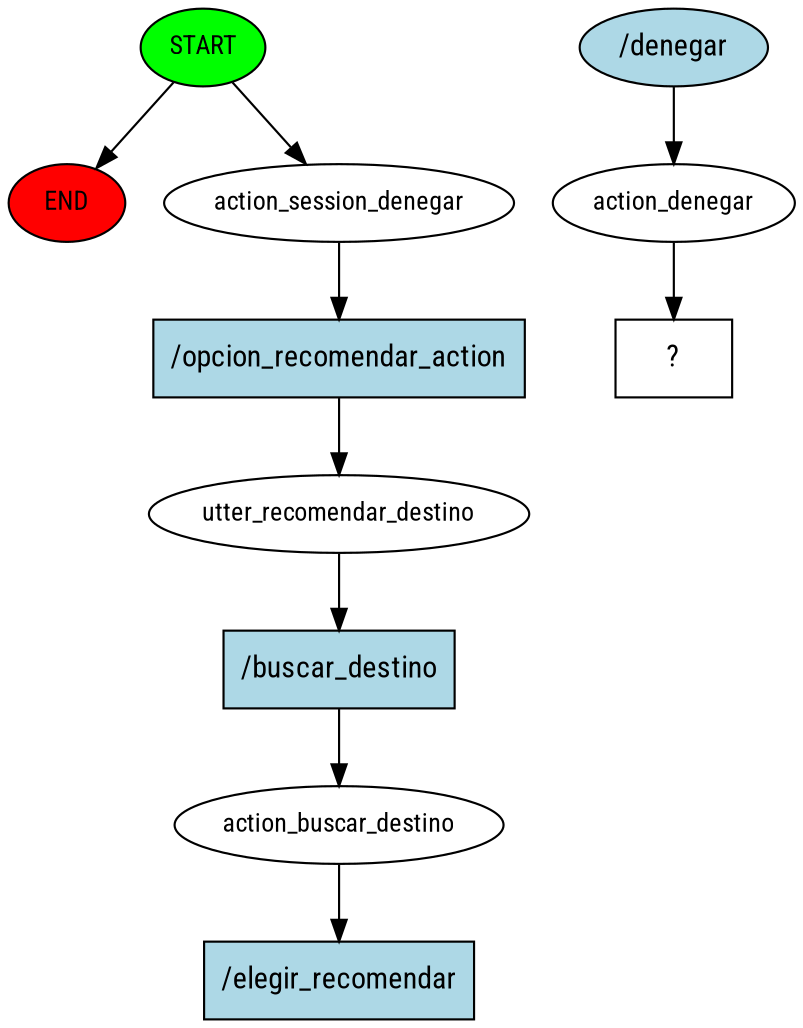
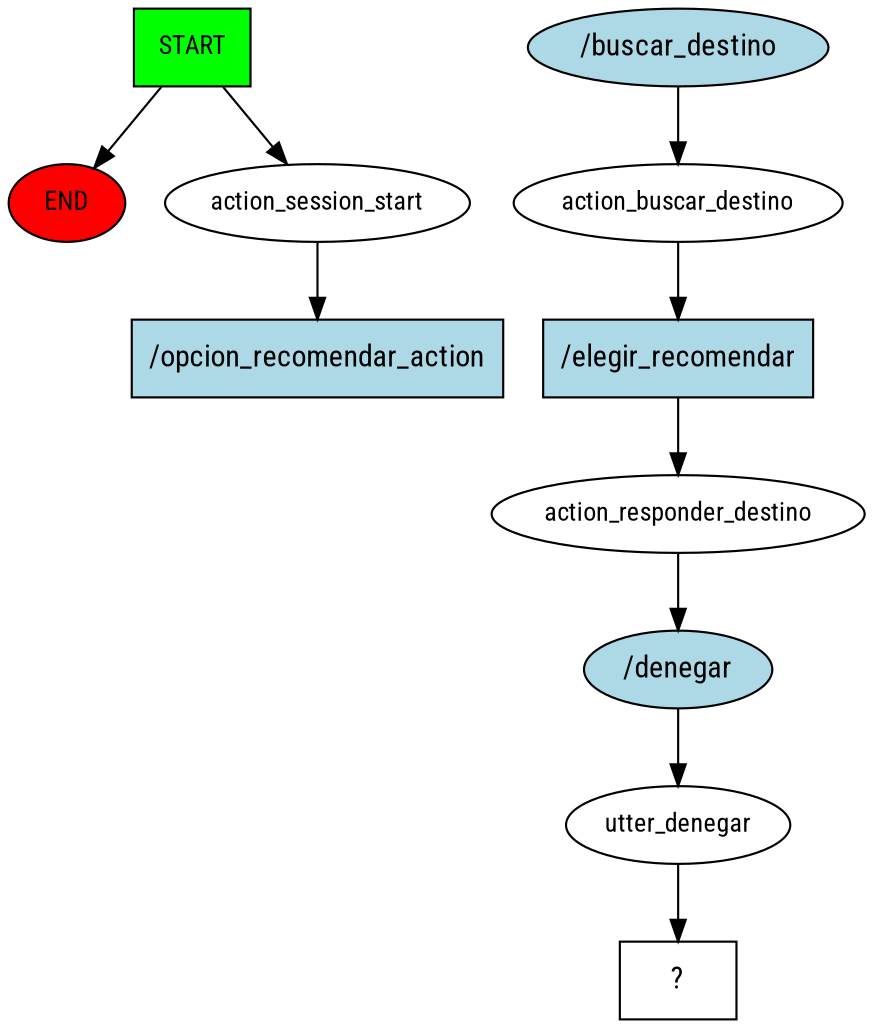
(203, 48) -> (192, 48)
(339, 203) -> (317, 203)
(674, 203) -> (678, 825)
(339, 514) -> none
none -> (678, 514)
(339, 670) -> (678, 48)
